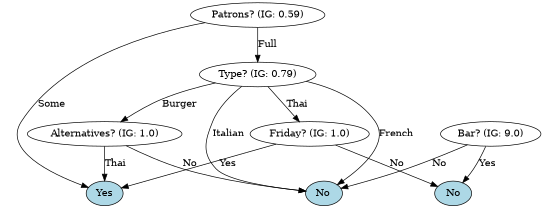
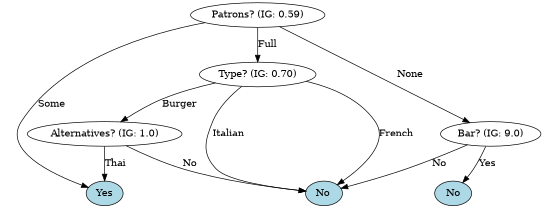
none -> (372, 73)
(258, 74) -> (258, 74)
(310, 134) -> none
